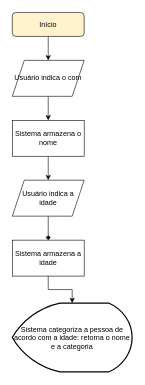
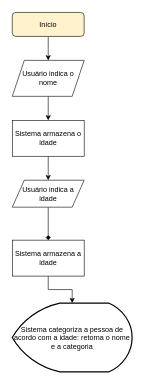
(48, 78) -> (48, 78)
(48, 138) -> (48, 138)
(48, 198) -> (48, 194)
